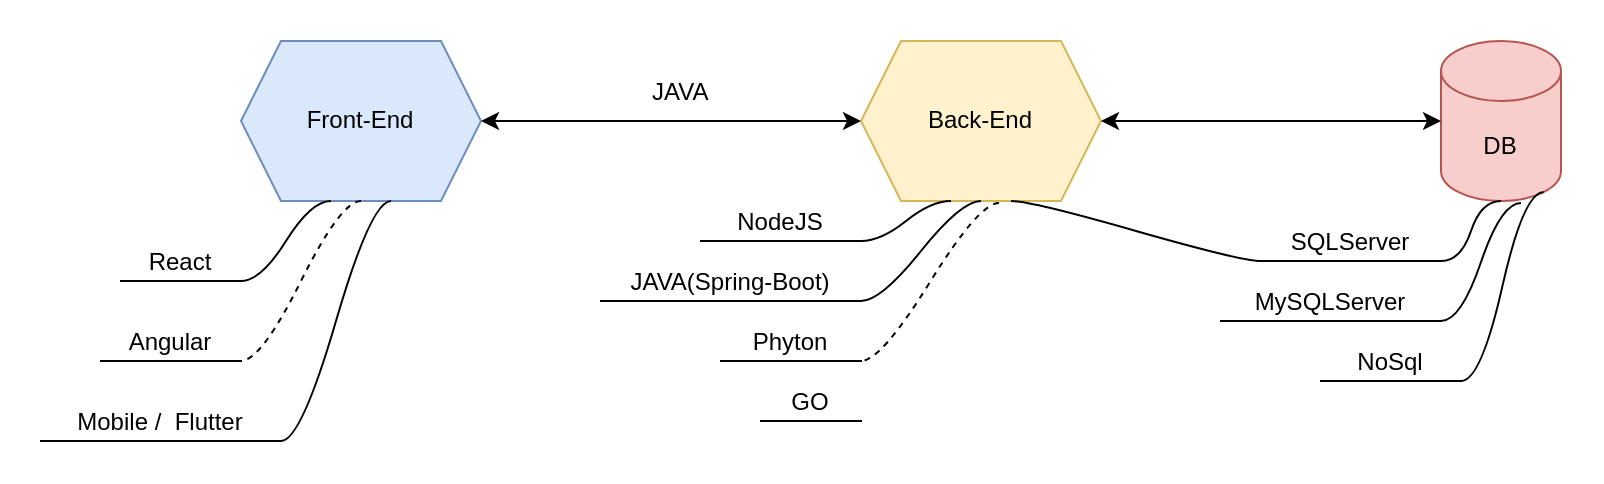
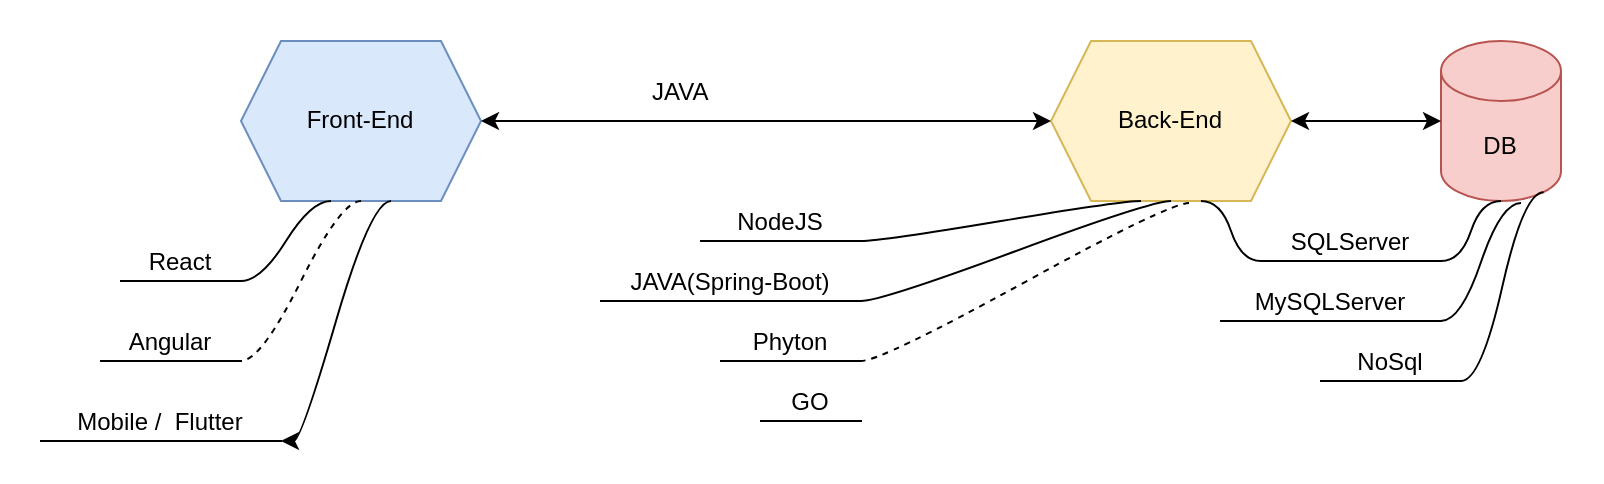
(981, 121) -> (1171, 121)
(308, 403) -> (311, 403)
